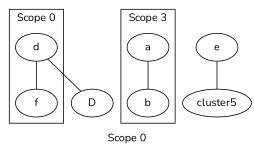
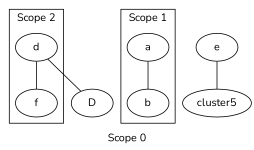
(36, 18) -> (36, 18)
(148, 18) -> (148, 18)
